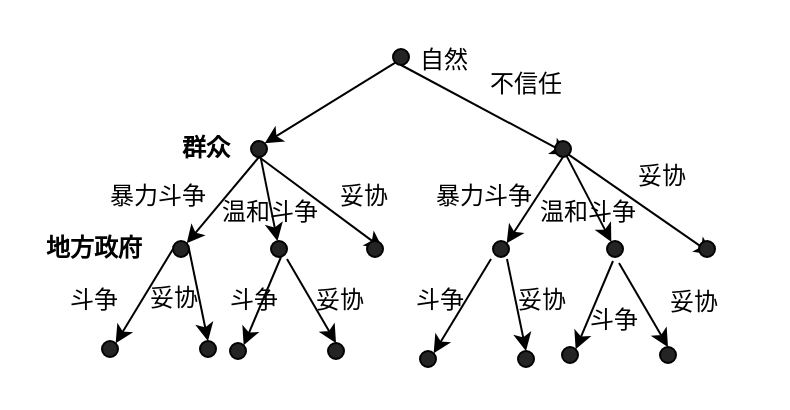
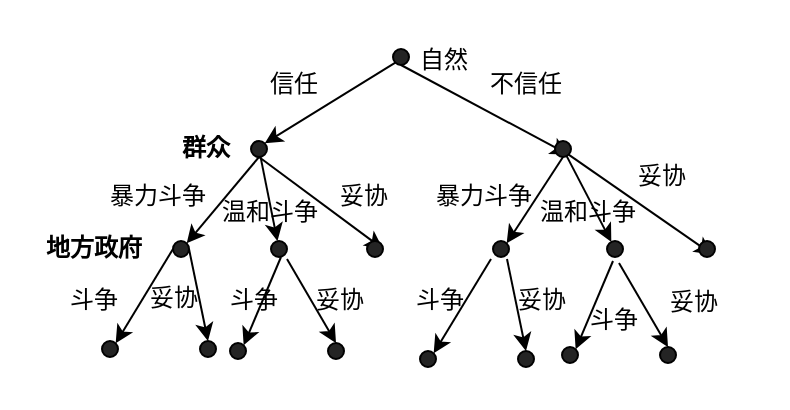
none -> (307, 85)
